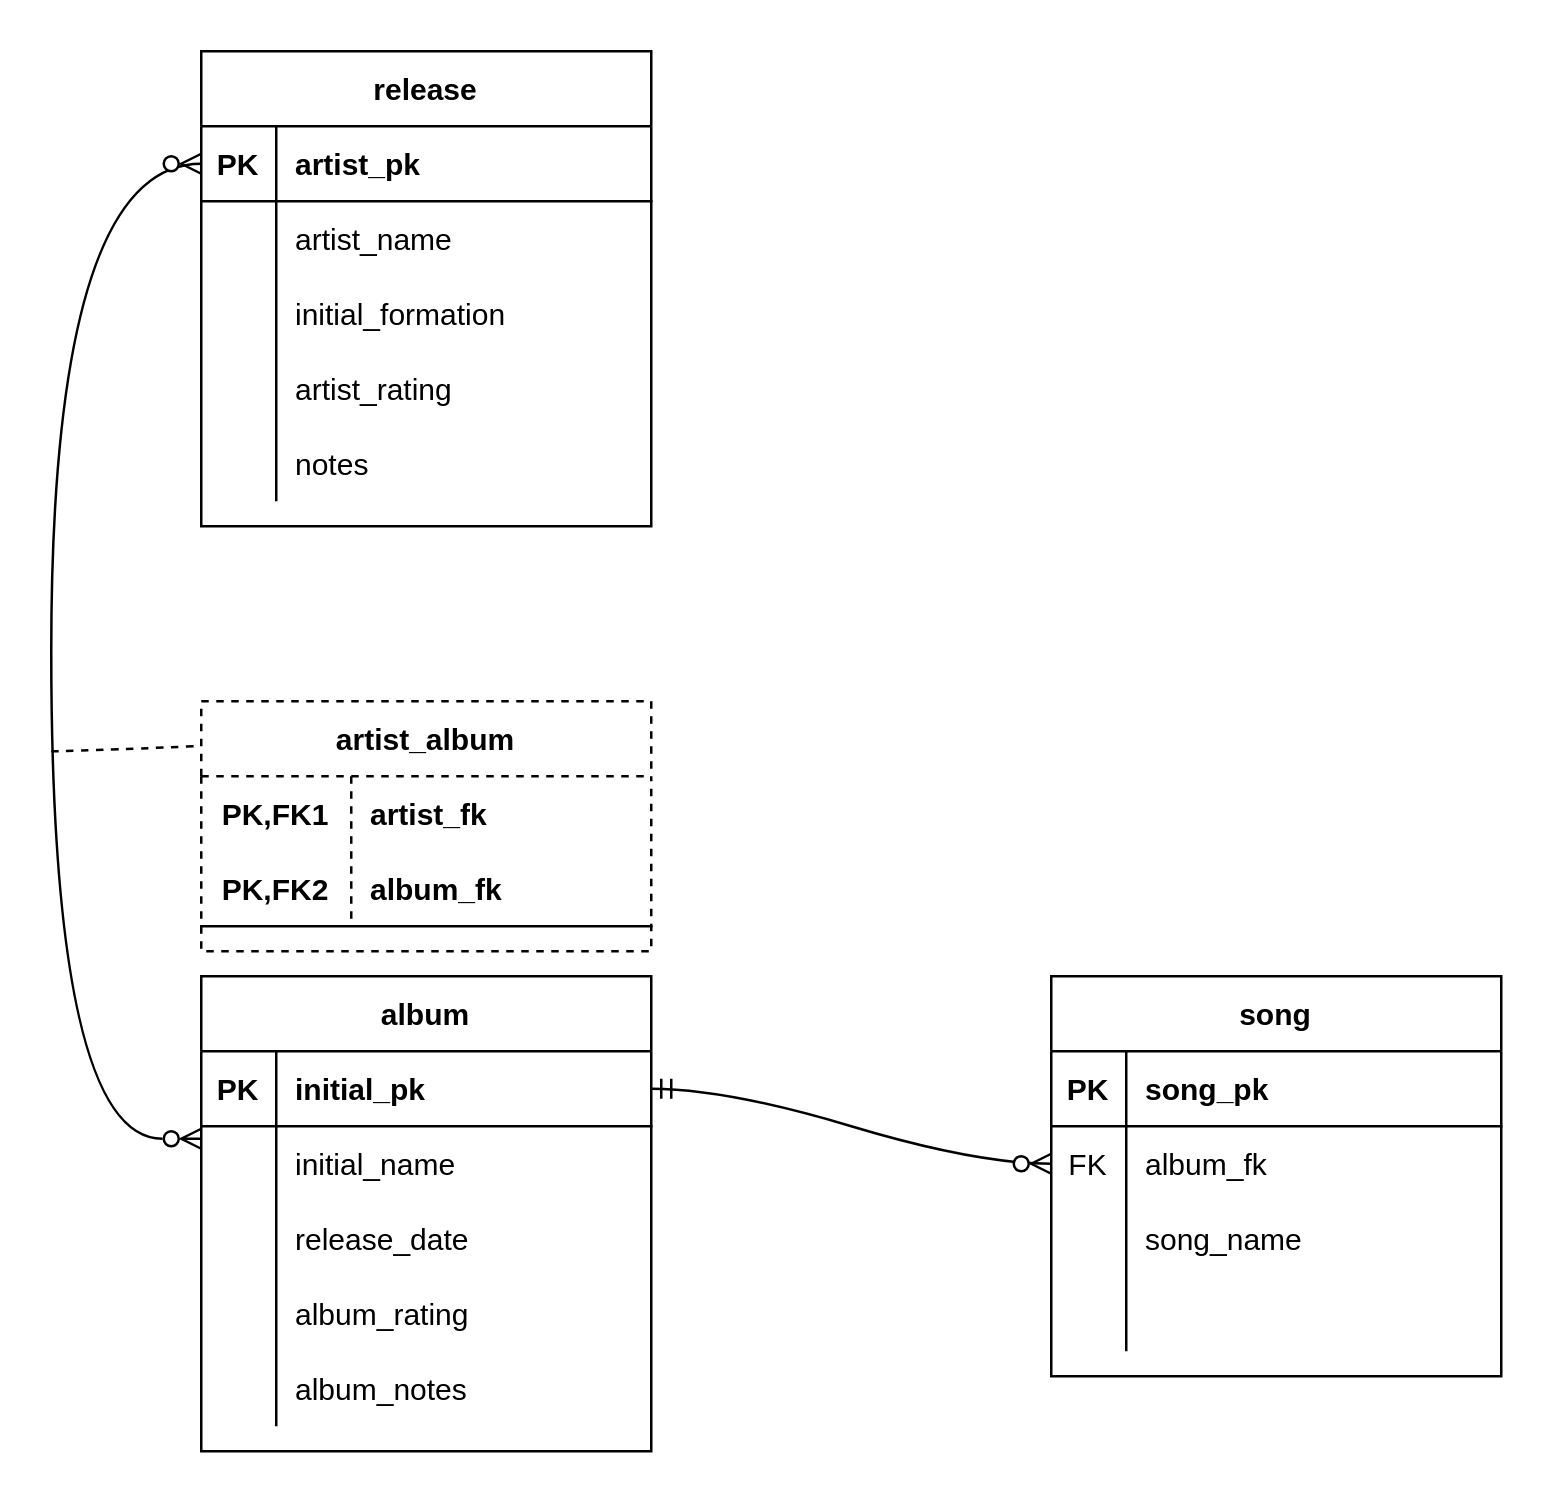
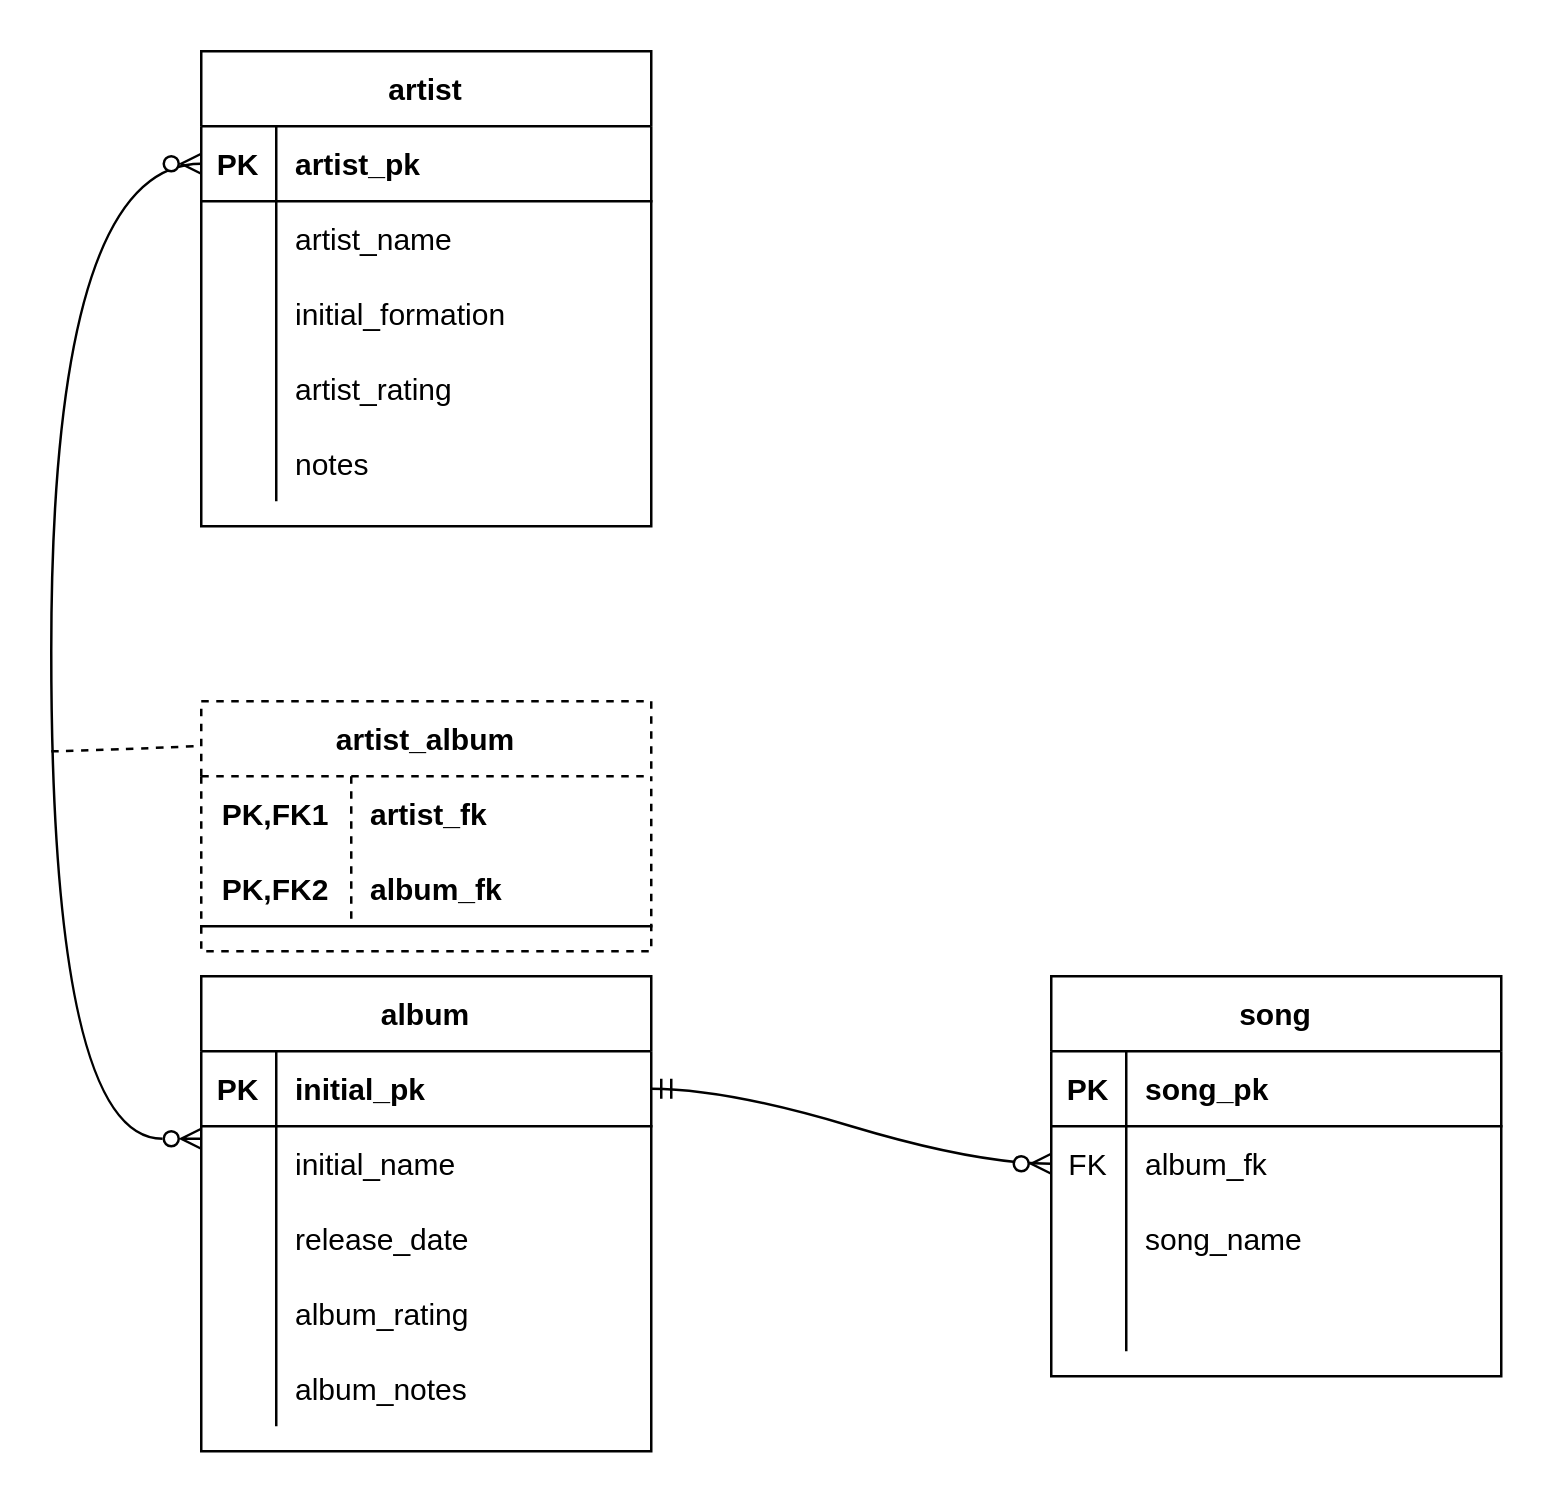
(425, 90) -> (425, 90)
